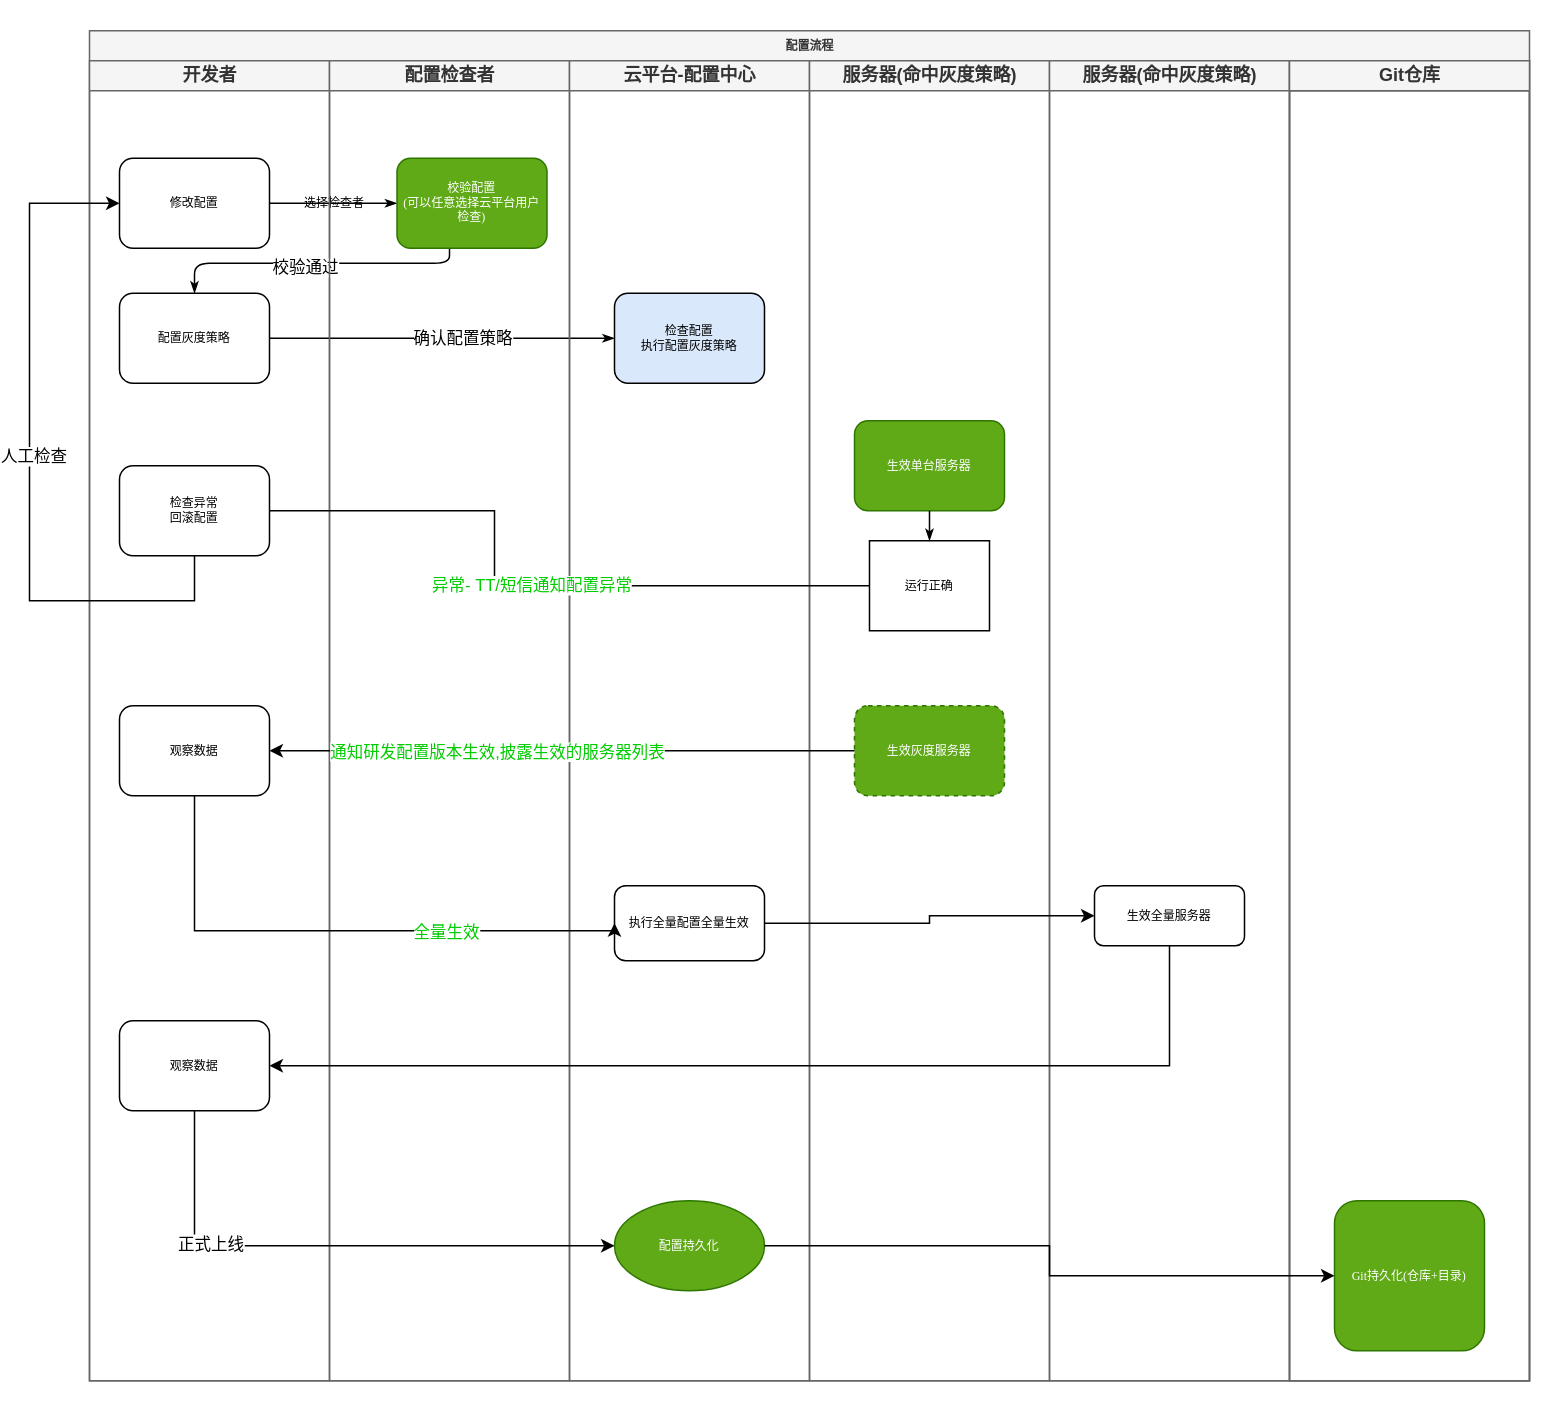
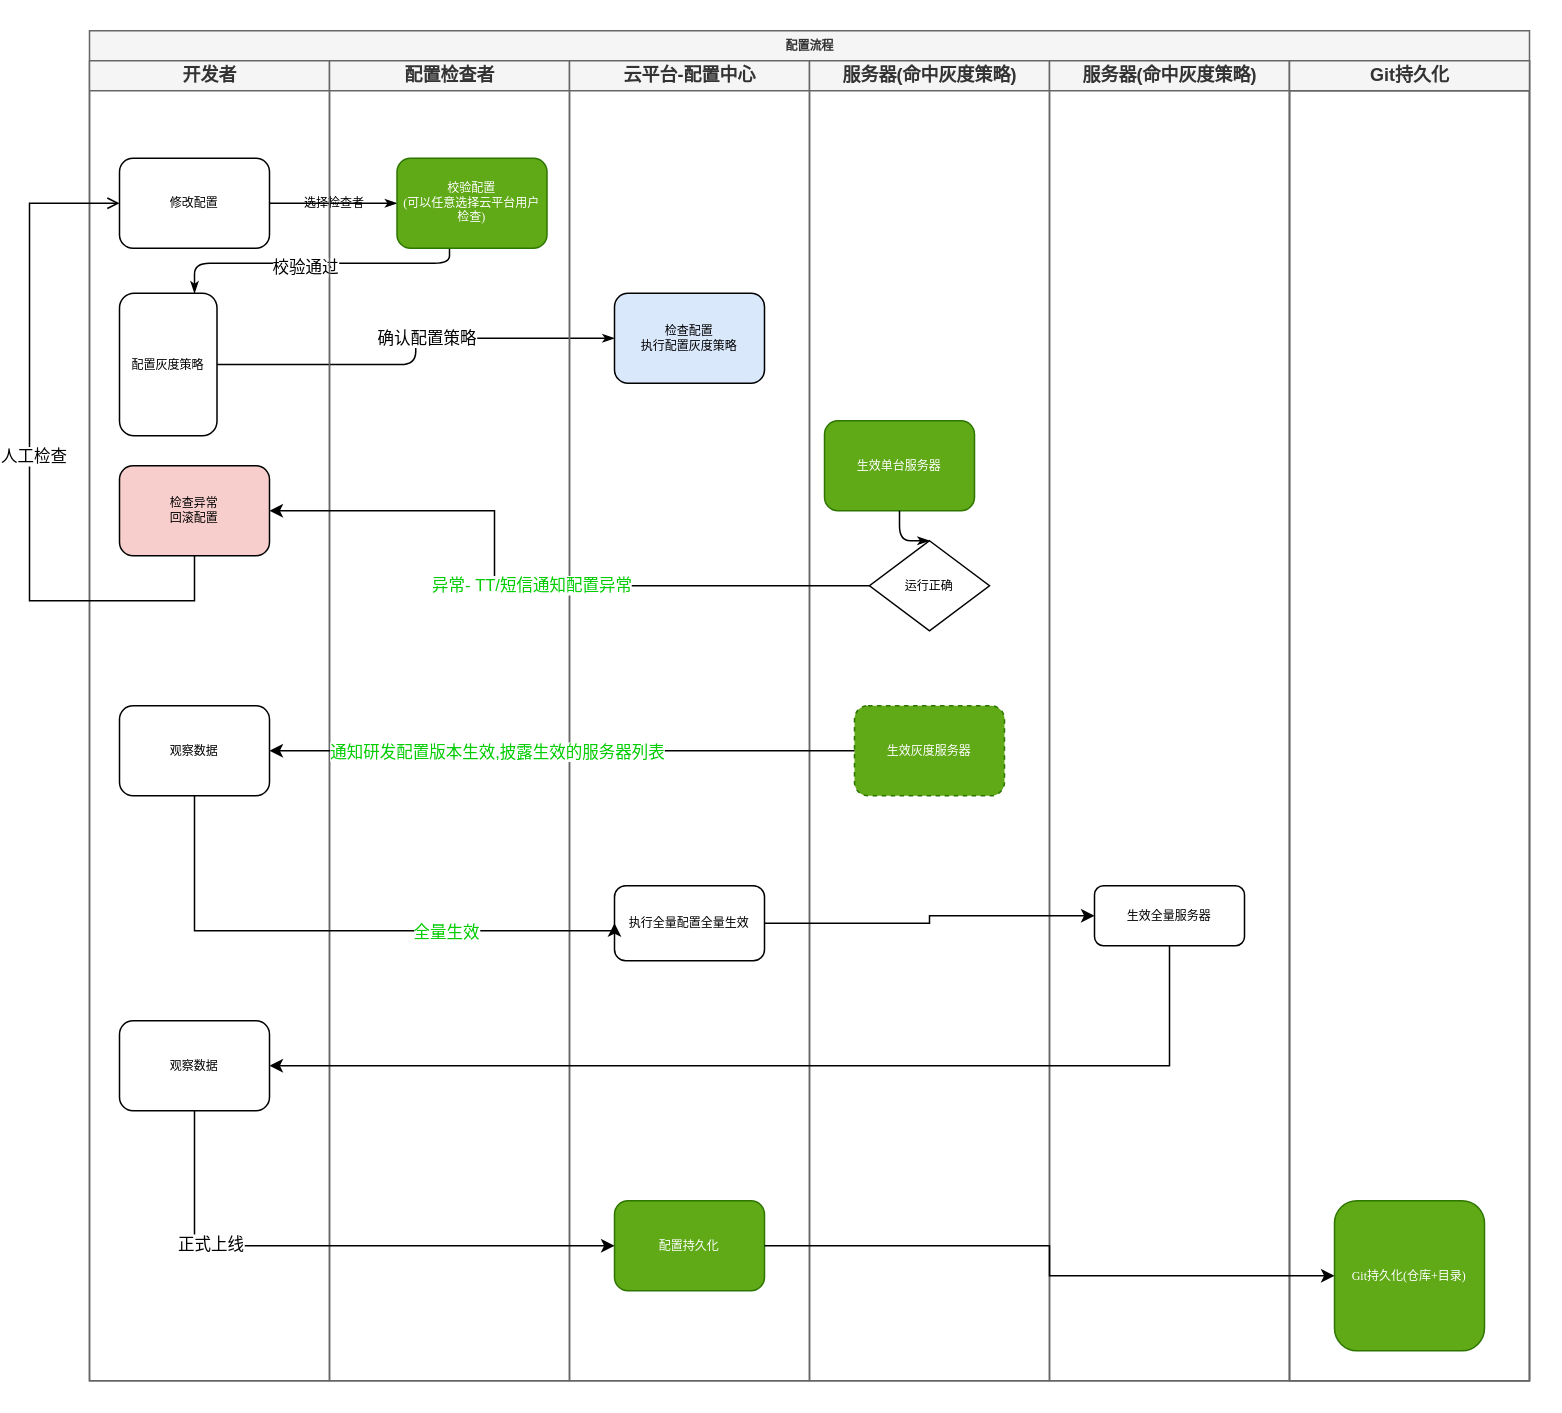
(1410, 76) -> (1410, 76)
(108, 203) -> (110, 203)
(194, 338) -> (168, 365)
(929, 466) -> (899, 466)
(194, 511) -> (194, 511)
(276, 511) -> (281, 511)
(929, 586) -> (929, 586)
(689, 1246) -> (689, 1246)
